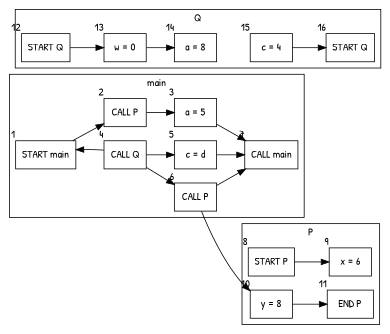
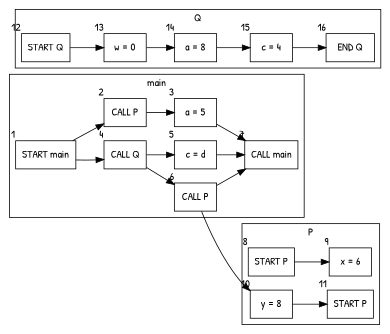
none -> (230, 48)
(350, 48) -> (350, 48)
(94, 150) -> (86, 160)
(350, 304) -> (350, 304)
